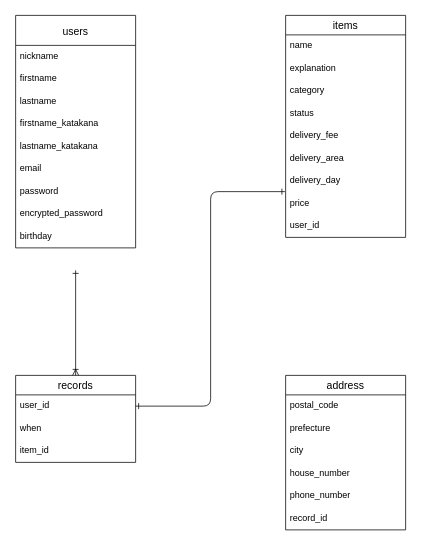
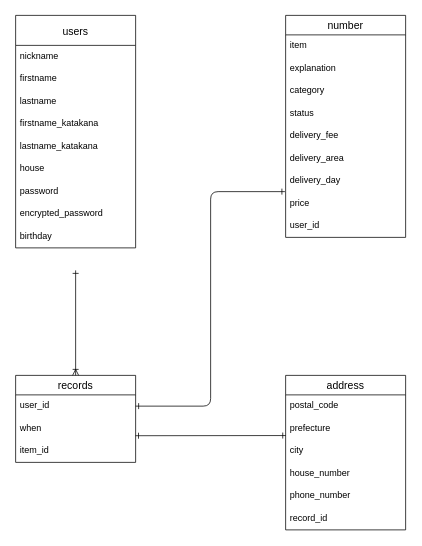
(345, 26) -> (345, 26)
(300, 45) -> (298, 45)
(30, 168) -> (32, 168)
none -> (210, 436)
